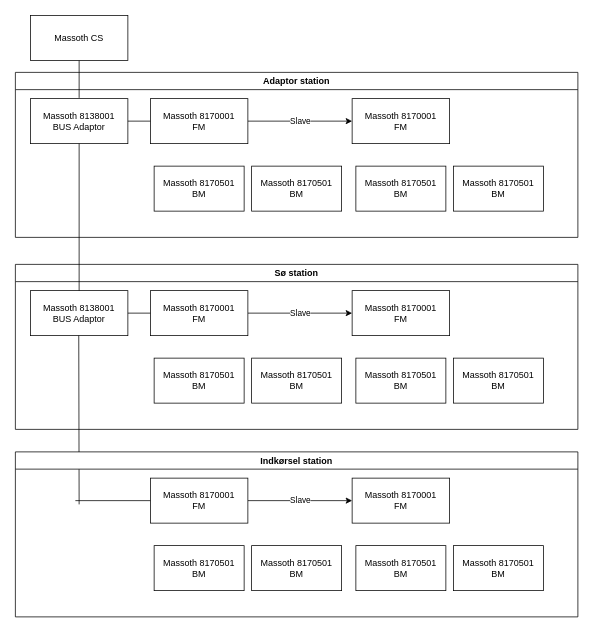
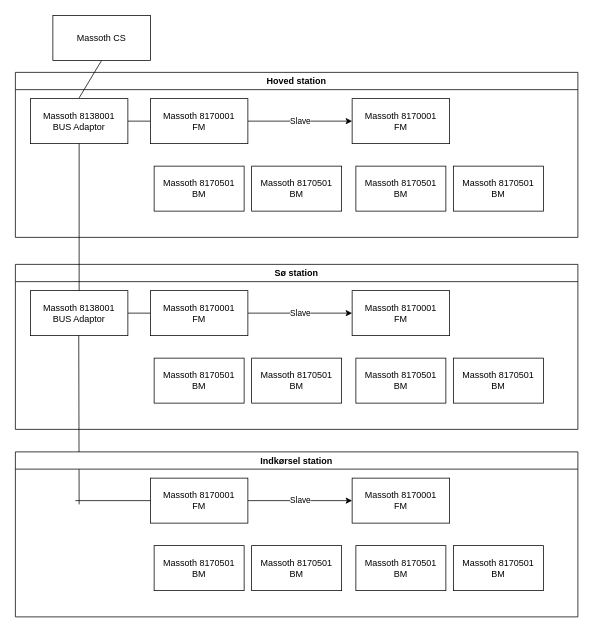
(79, 38) -> (102, 38)
(296, 81) -> (296, 81)
